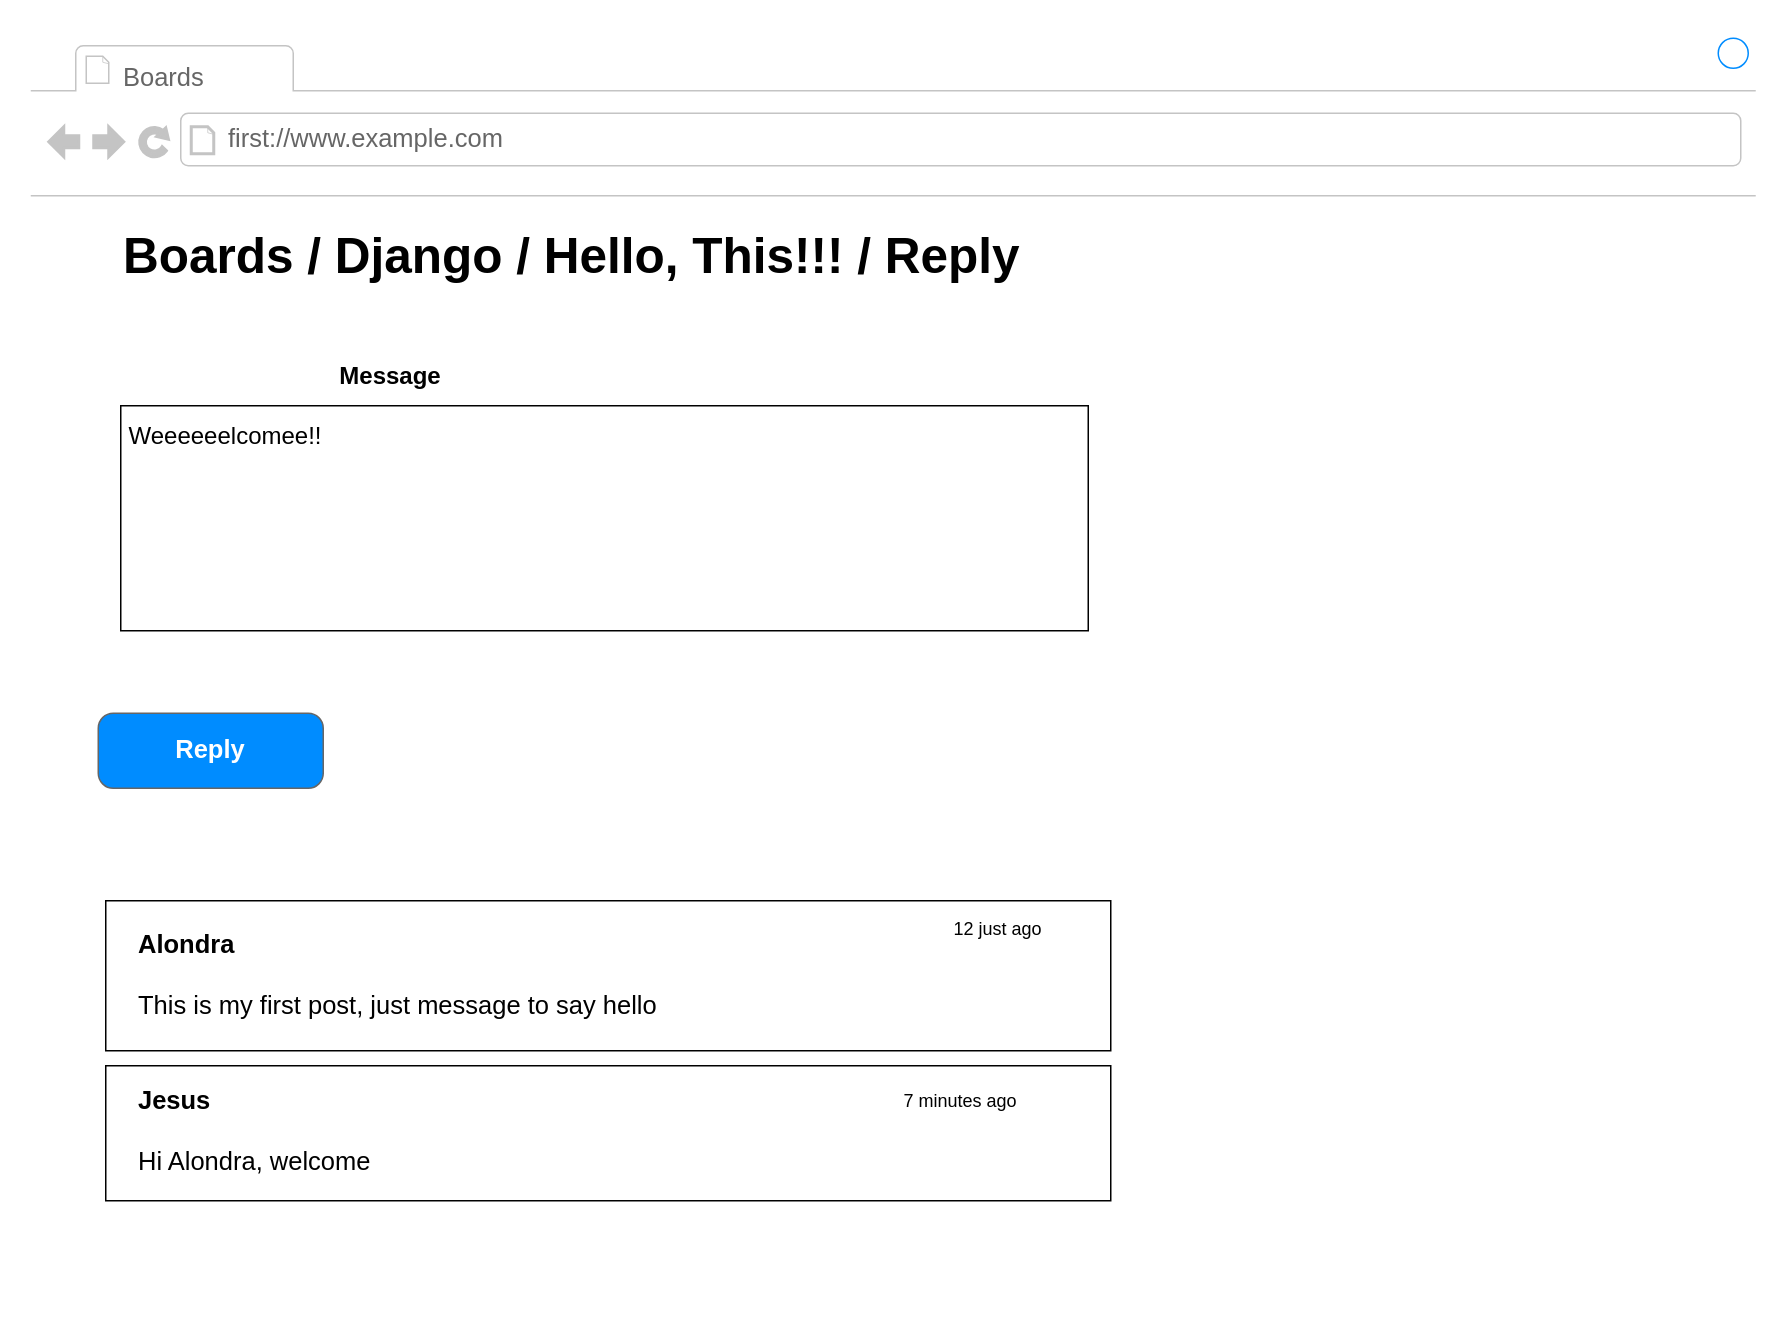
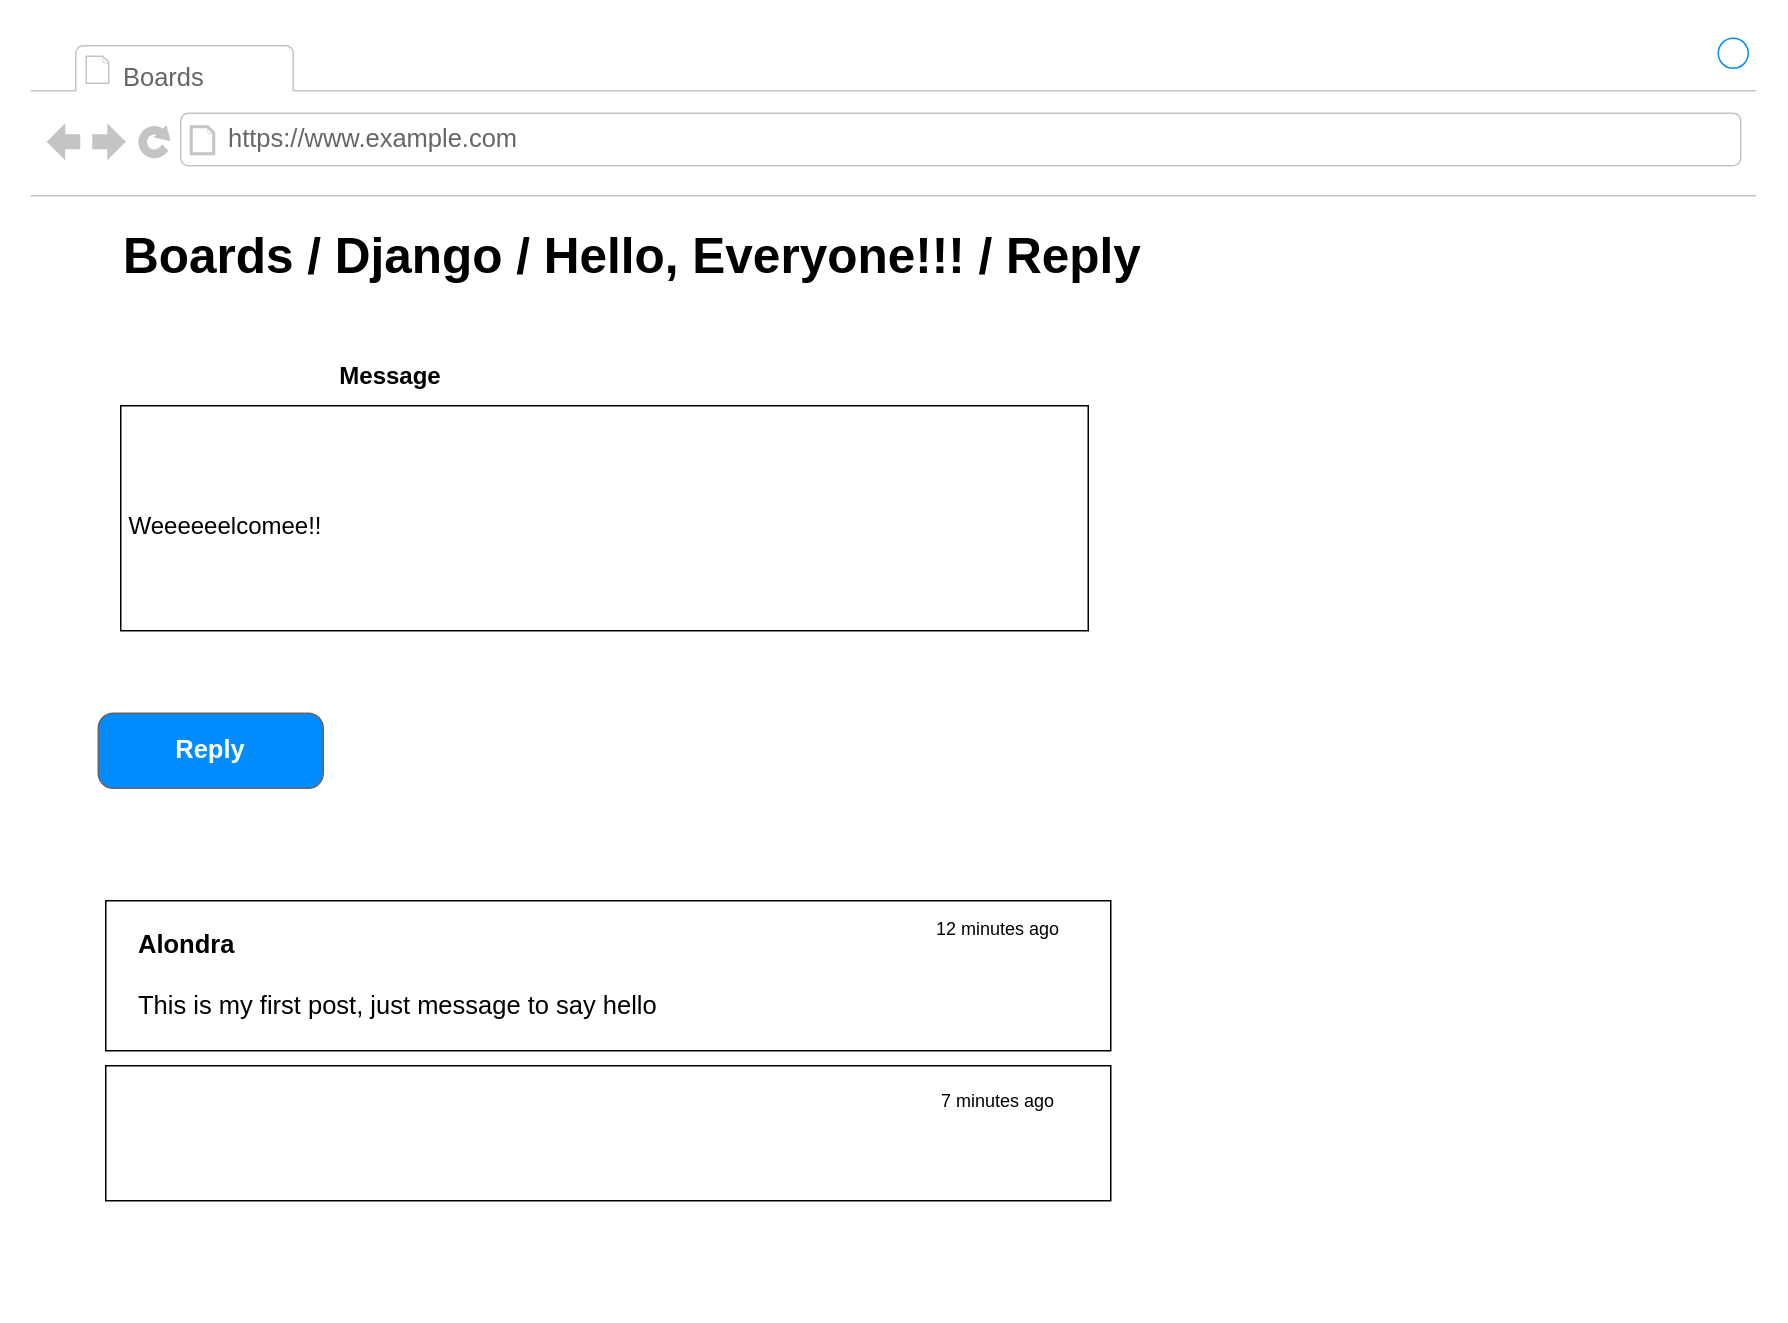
(376, 140) -> (380, 140)
(290, 256) -> (313, 256)
(226, 436) -> (226, 526)
(894, 661) -> (894, 661)
(998, 929) -> (998, 929)
(961, 1102) -> (998, 1102)
(293, 1132) -> none
